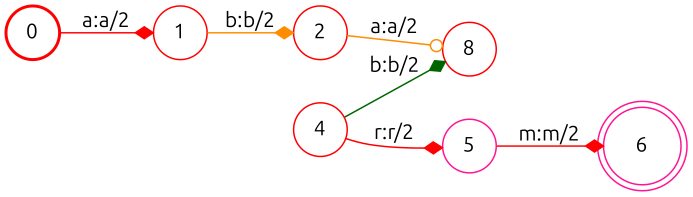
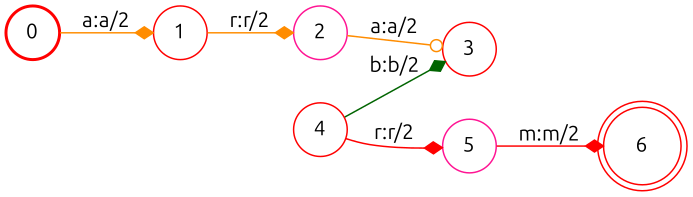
(250, 22) -> (250, 22)
(98, 33) -> (98, 33)
(320, 33) -> (320, 33)
(469, 49) -> (469, 49)
(642, 146) -> (642, 146)
